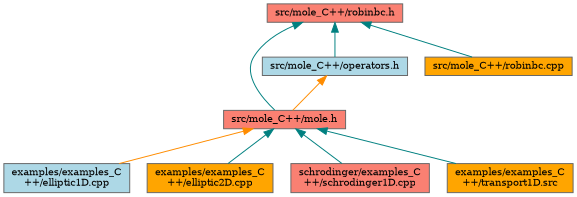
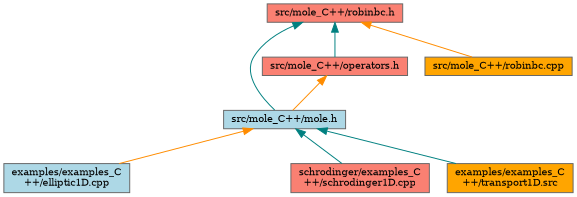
(421, 41) -> (421, 41)
(335, 66) -> (335, 66)
(285, 120) -> (285, 120)
(210, 178) -> none
